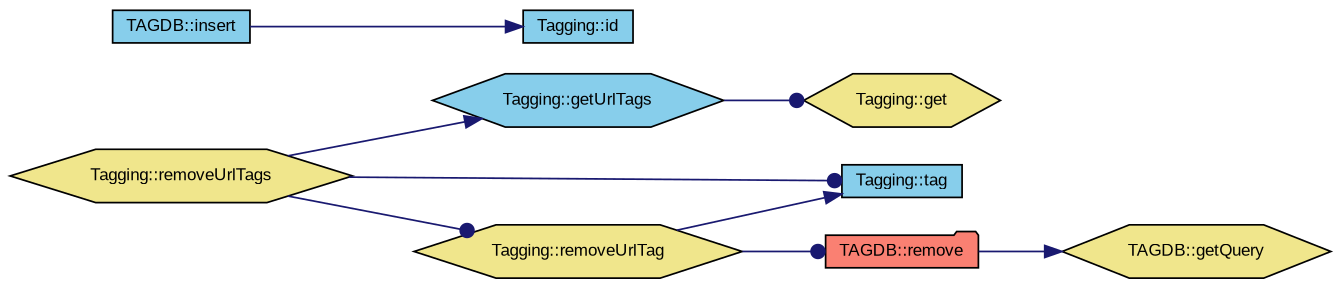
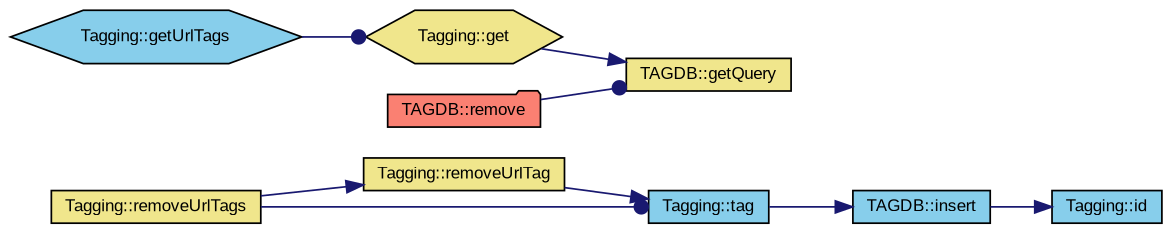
none -> (575, 54)
(376, 139) -> none
(181, 176) -> (156, 207)
none -> (802, 207)
(374, 213) -> (304, 191)
(578, 251) -> (464, 174)
(777, 251) -> none
(1012, 251) -> (577, 94)
(1196, 251) -> (709, 75)
